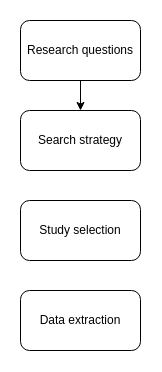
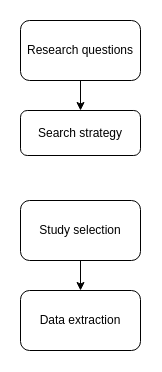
(81, 141) -> (81, 133)
none -> (81, 280)
